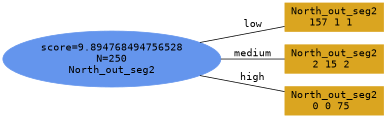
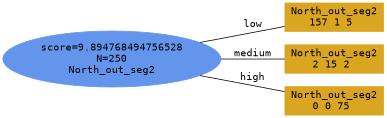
(334, 17) -> (334, 17)
